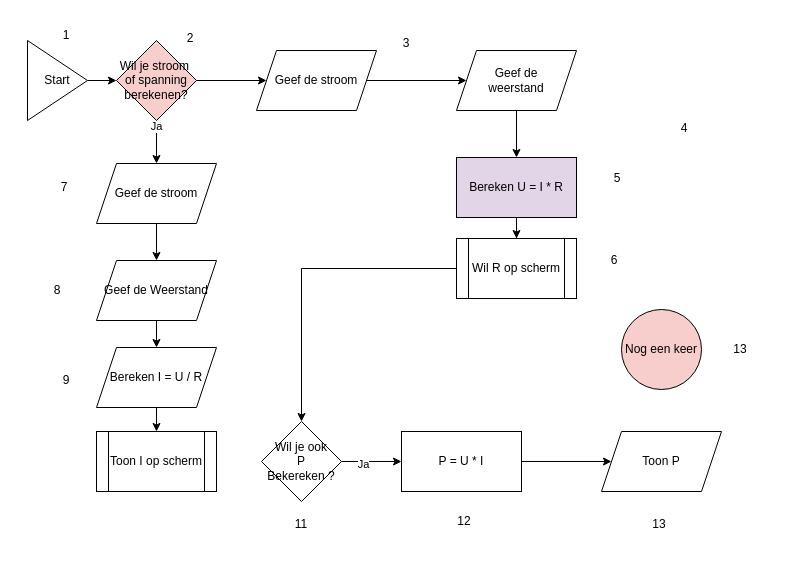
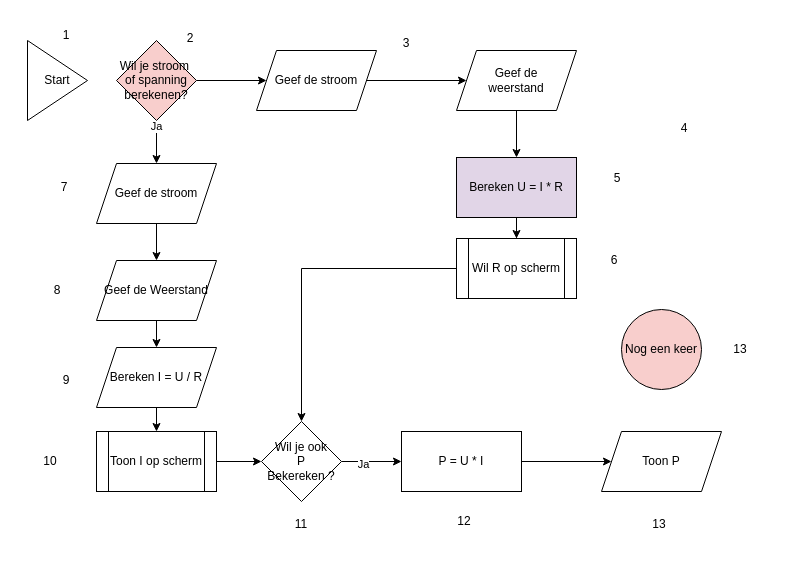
(106, 81) -> none
none -> (51, 462)
none -> (236, 462)
